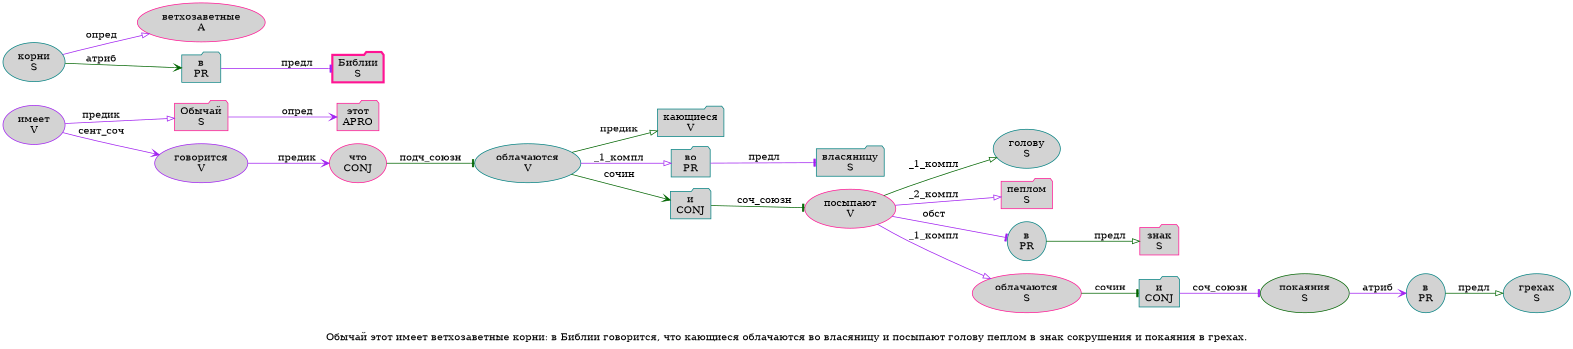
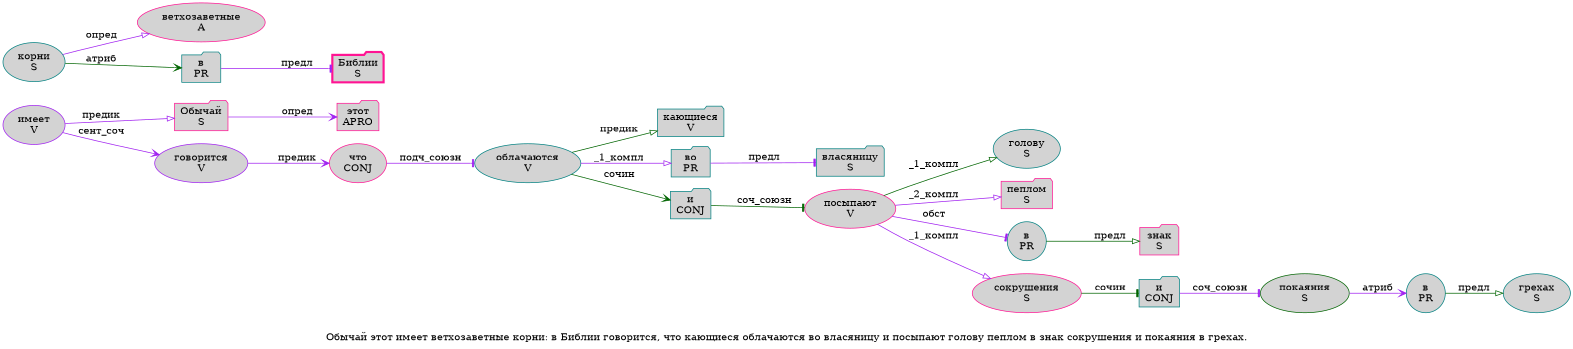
(429, 163) -> (429, 163)
(1027, 293) -> (1027, 293)
